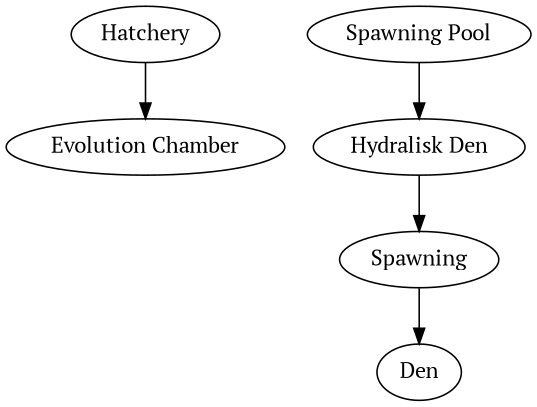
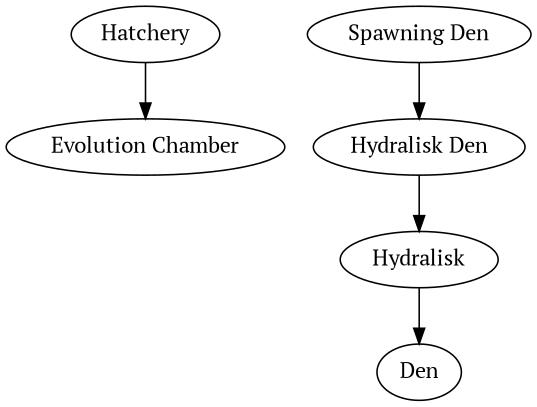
(419, 34) -> (419, 34)
(419, 260) -> (419, 260)
